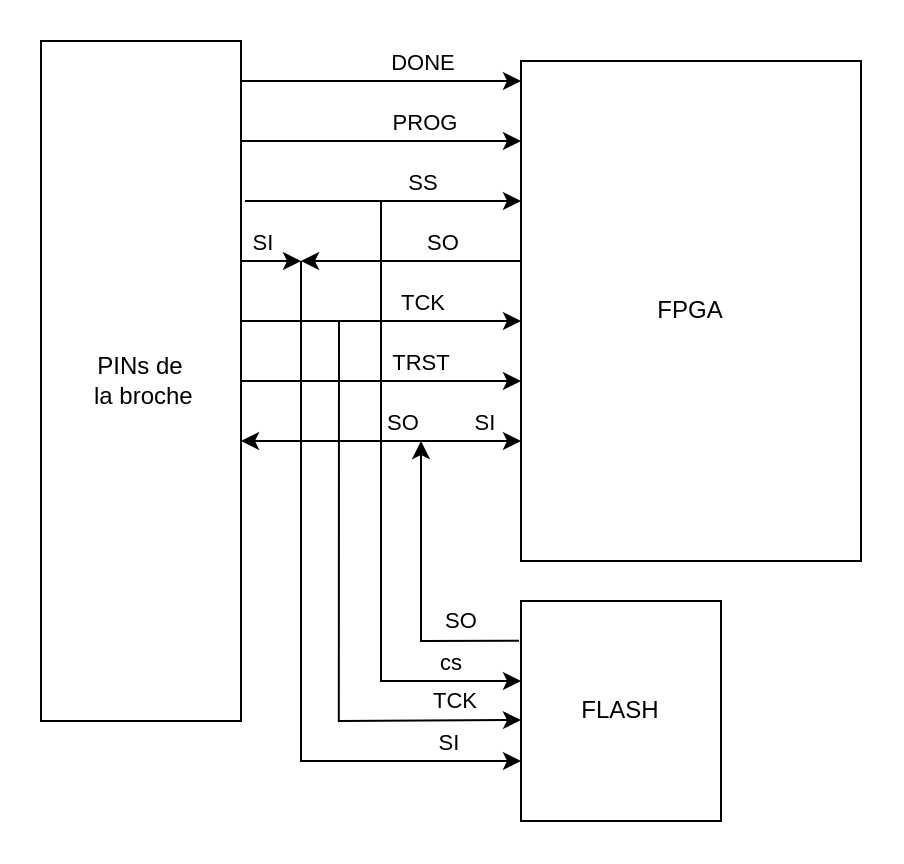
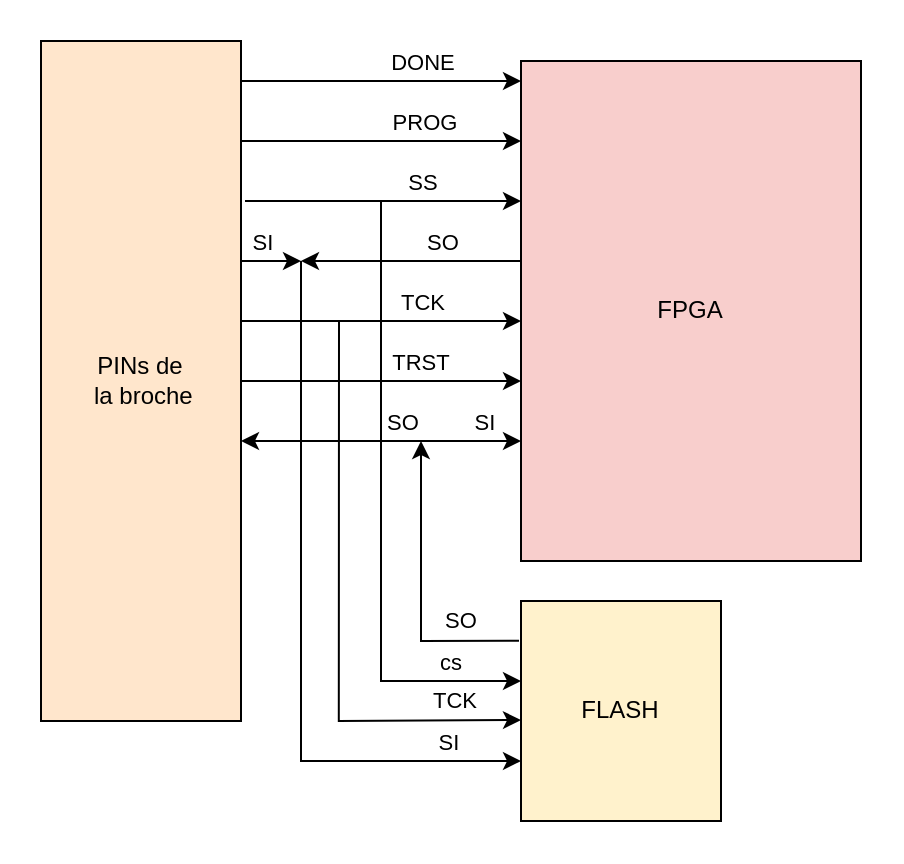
(691, 311) -> (691, 311)
(141, 381) -> (141, 381)
(621, 711) -> (621, 711)
